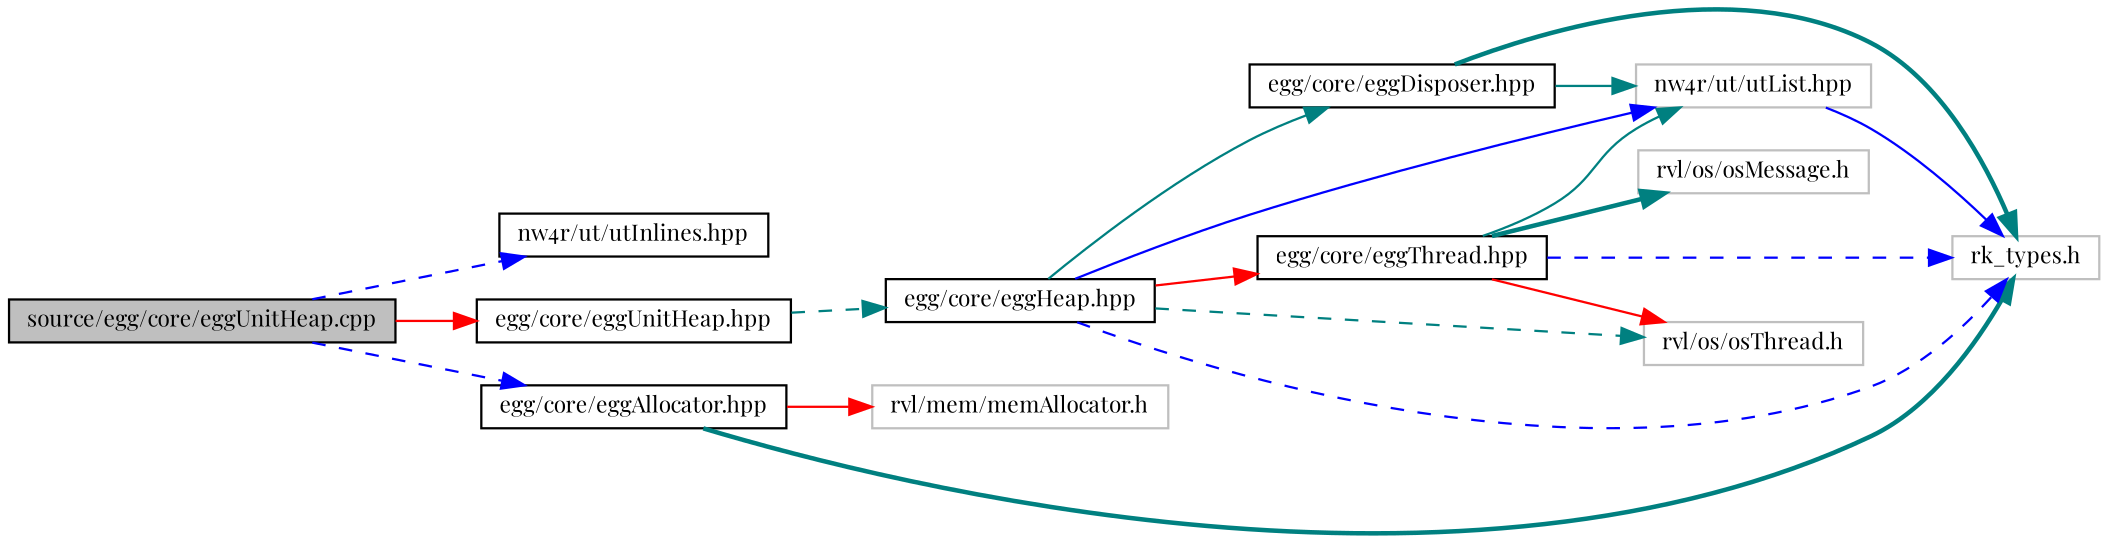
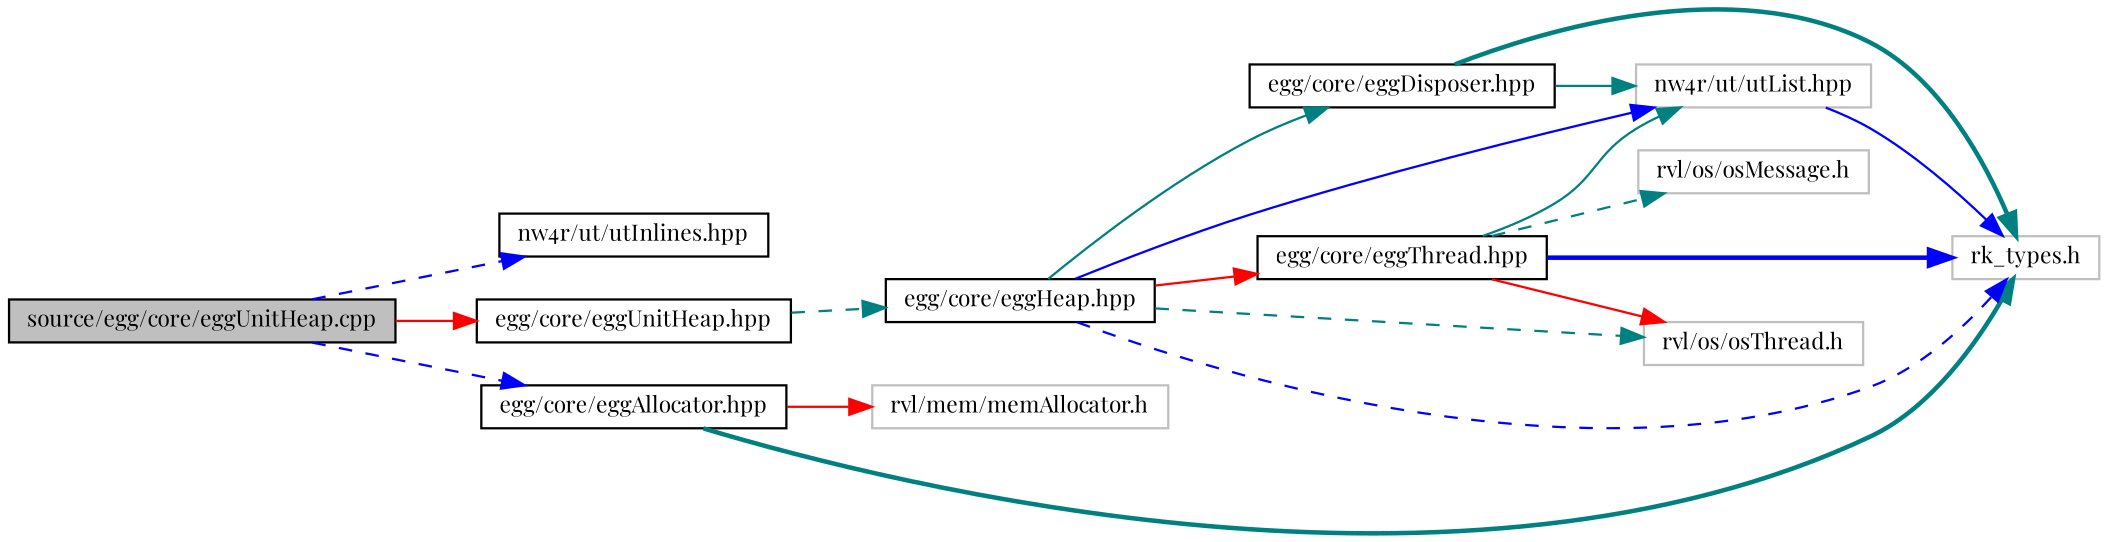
(1567, 217) -> (1567, 217)
(1738, 258) -> (1738, 258)
